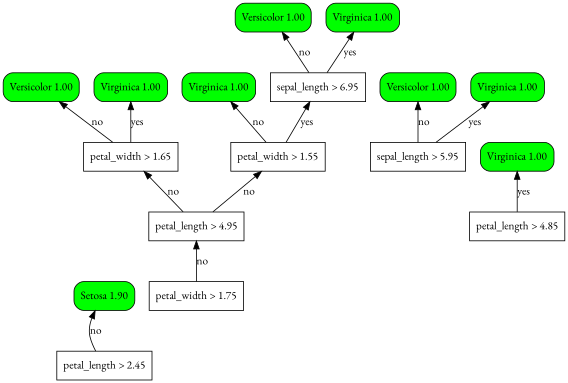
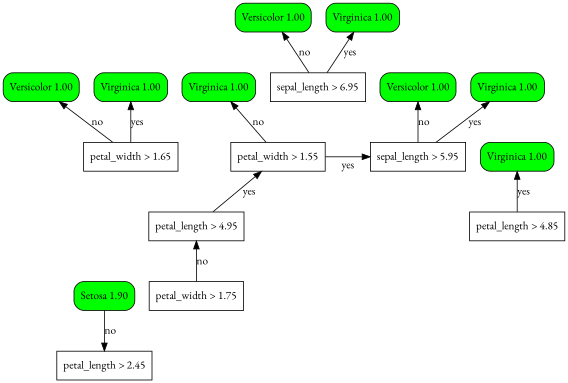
(296, 126) -> (344, 157)
(249, 192) -> (249, 192)
(166, 195) -> none
(90, 335) -> (104, 327)
